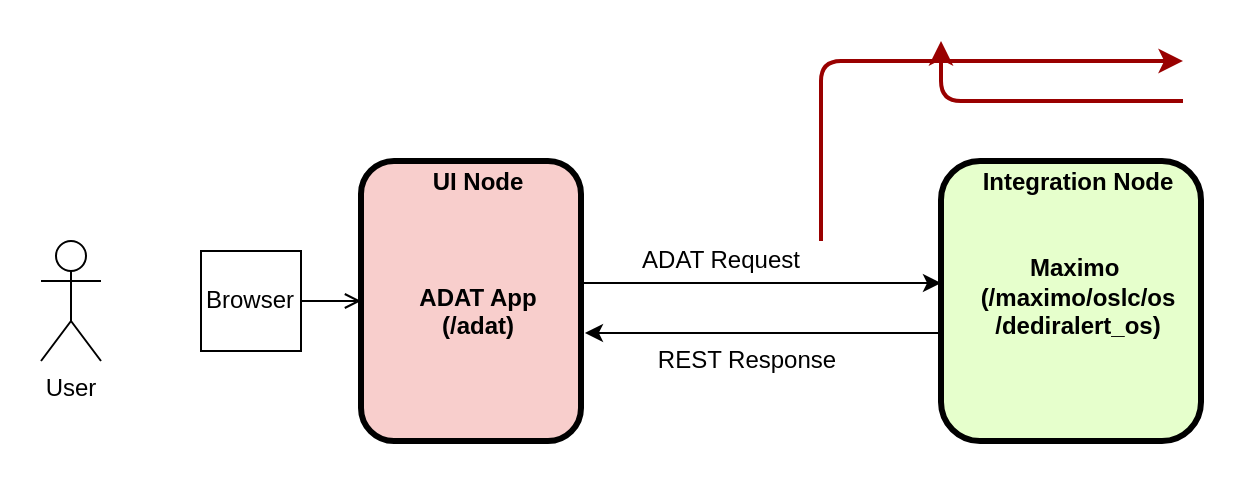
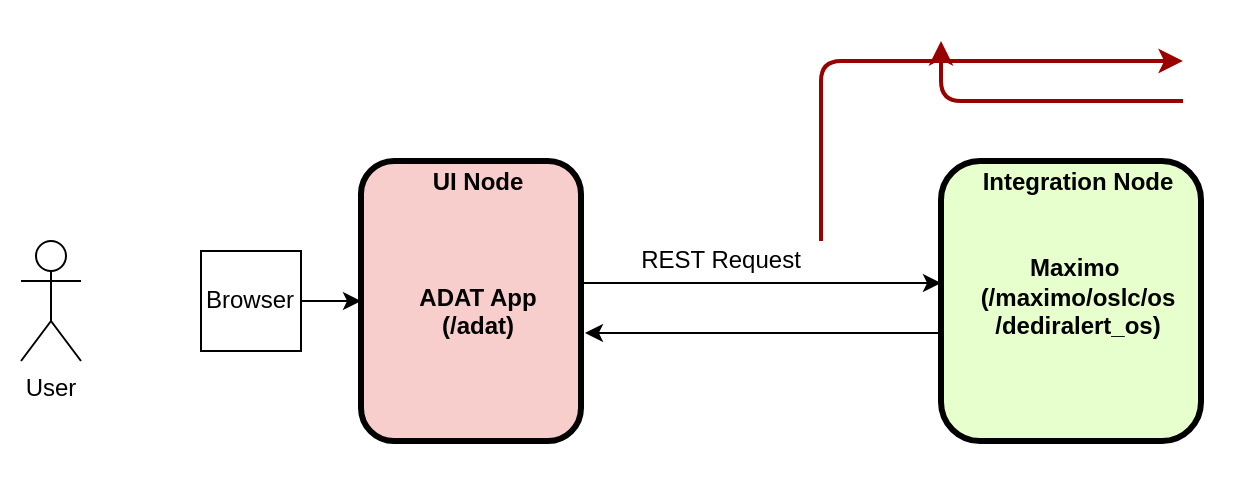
(722, 261) -> (722, 261)
(71, 301) -> (51, 301)
(349, 301) -> (346, 301)
(747, 361) -> none
